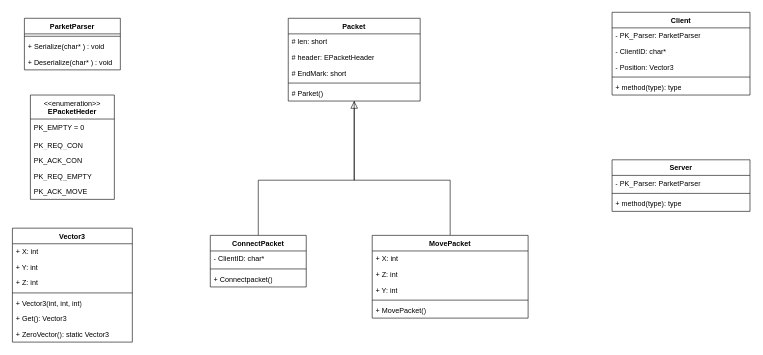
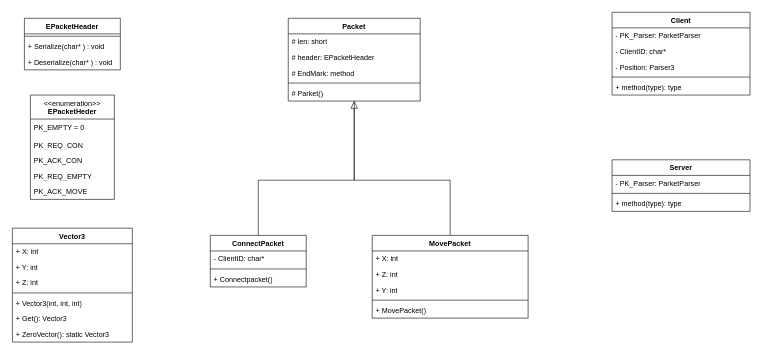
(72, 27) -> (72, 27)
(650, 68) -> (650, 68)
(321, 74) -> (323, 74)
